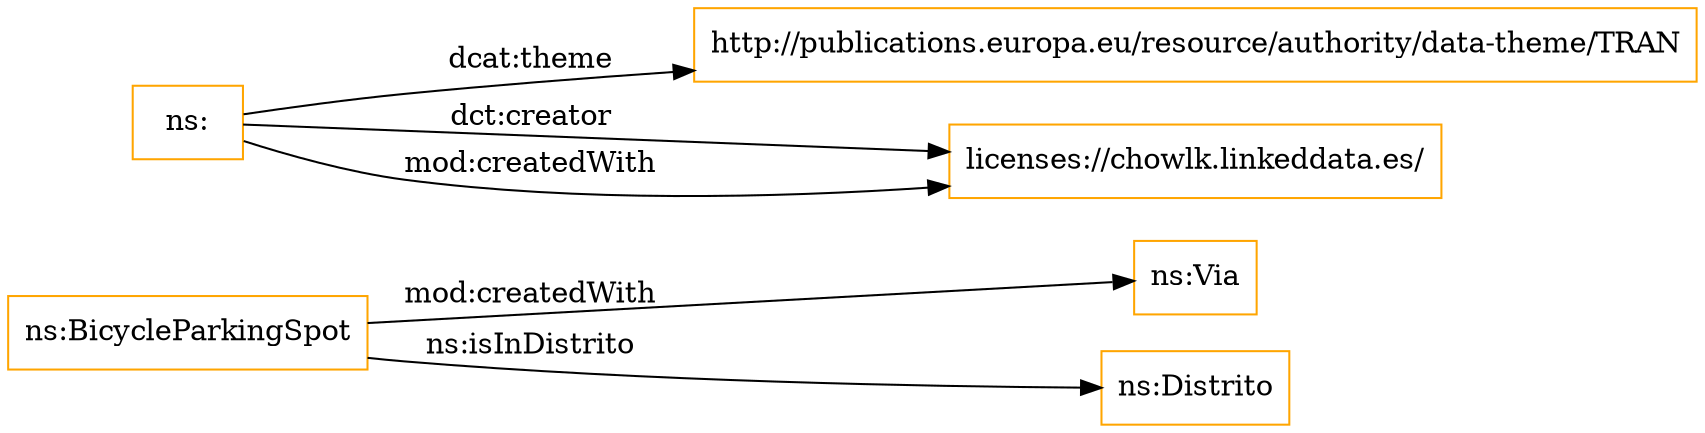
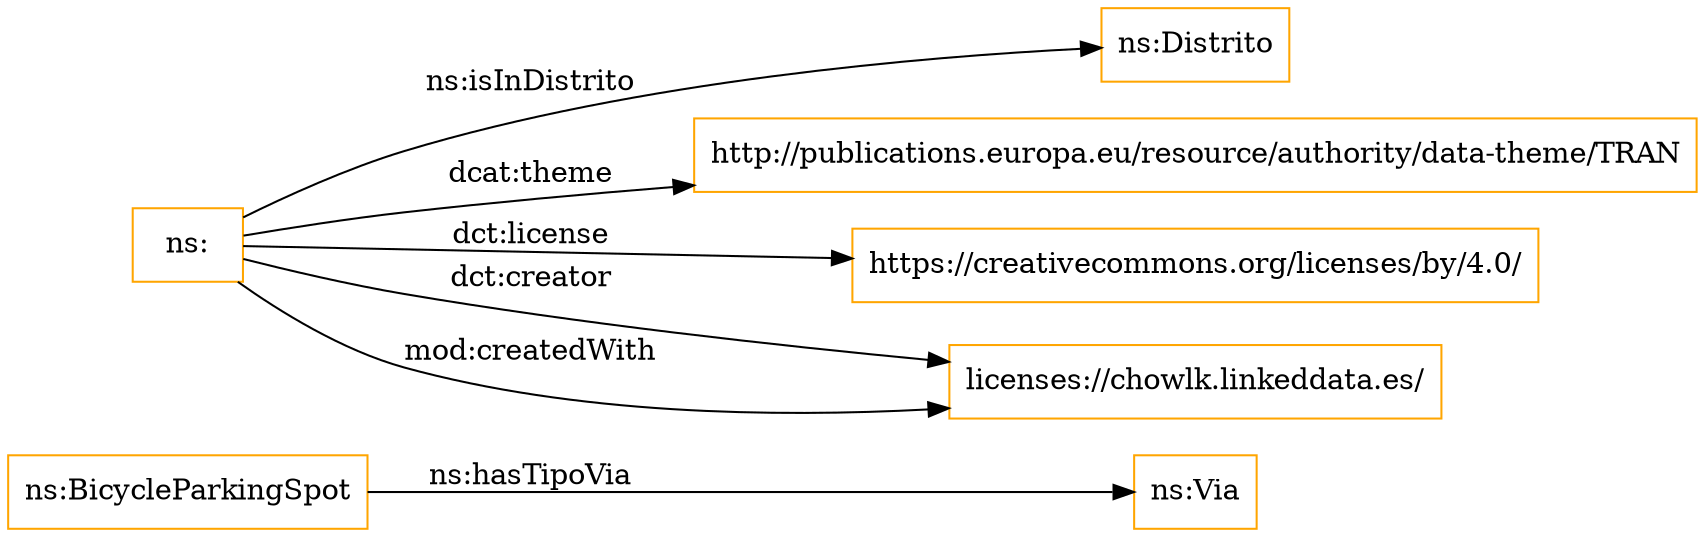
none -> (1195, 265)
(531, 295) -> (531, 477)
(724, 380) -> (653, 95)
